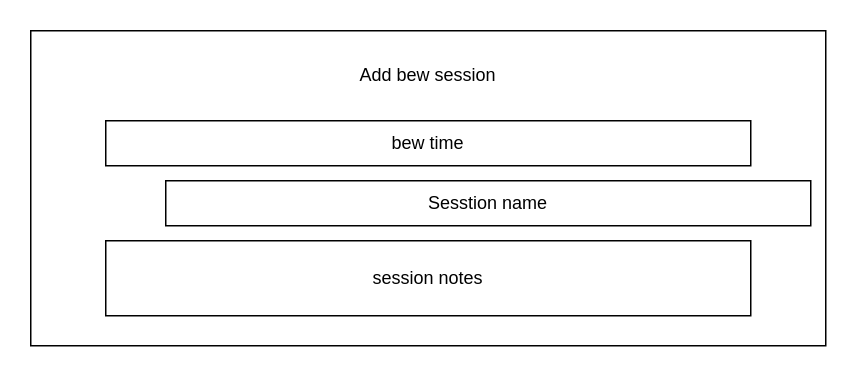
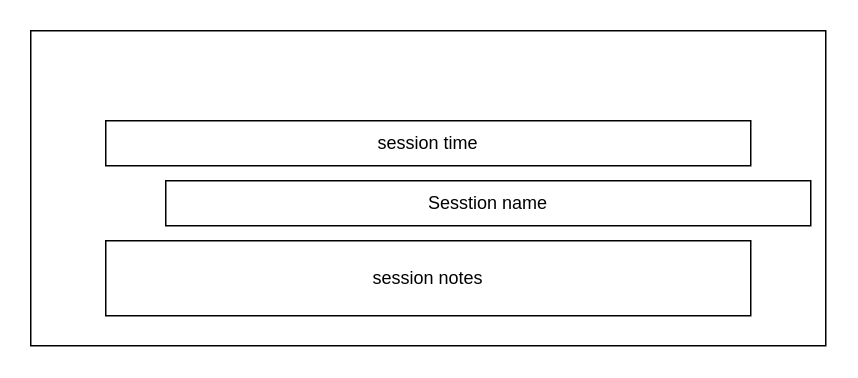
(428, 76) -> none
(428, 143) -> (428, 143)
